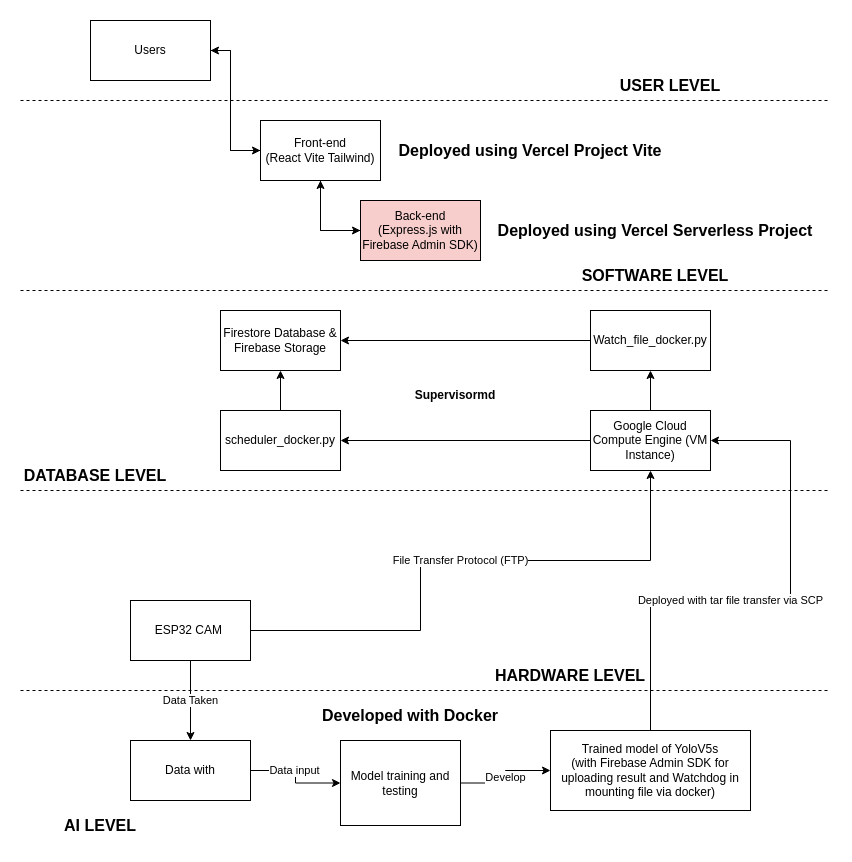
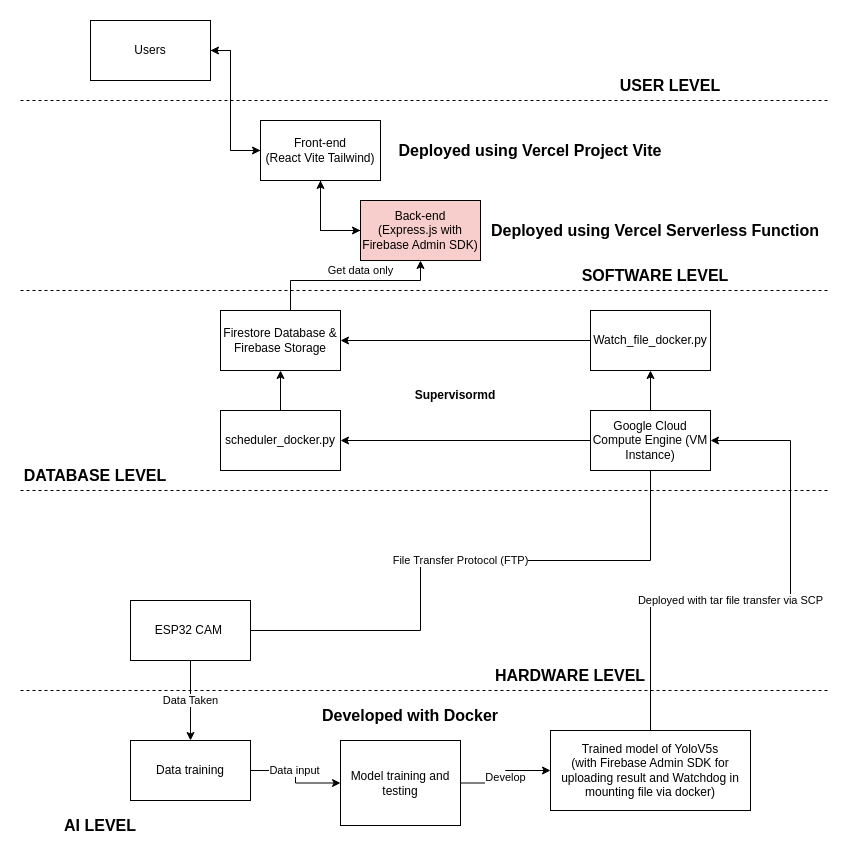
(656, 231) -> (656, 231)
none -> (347, 281)
(651, 478) -> (651, 476)
(191, 771) -> (191, 771)
